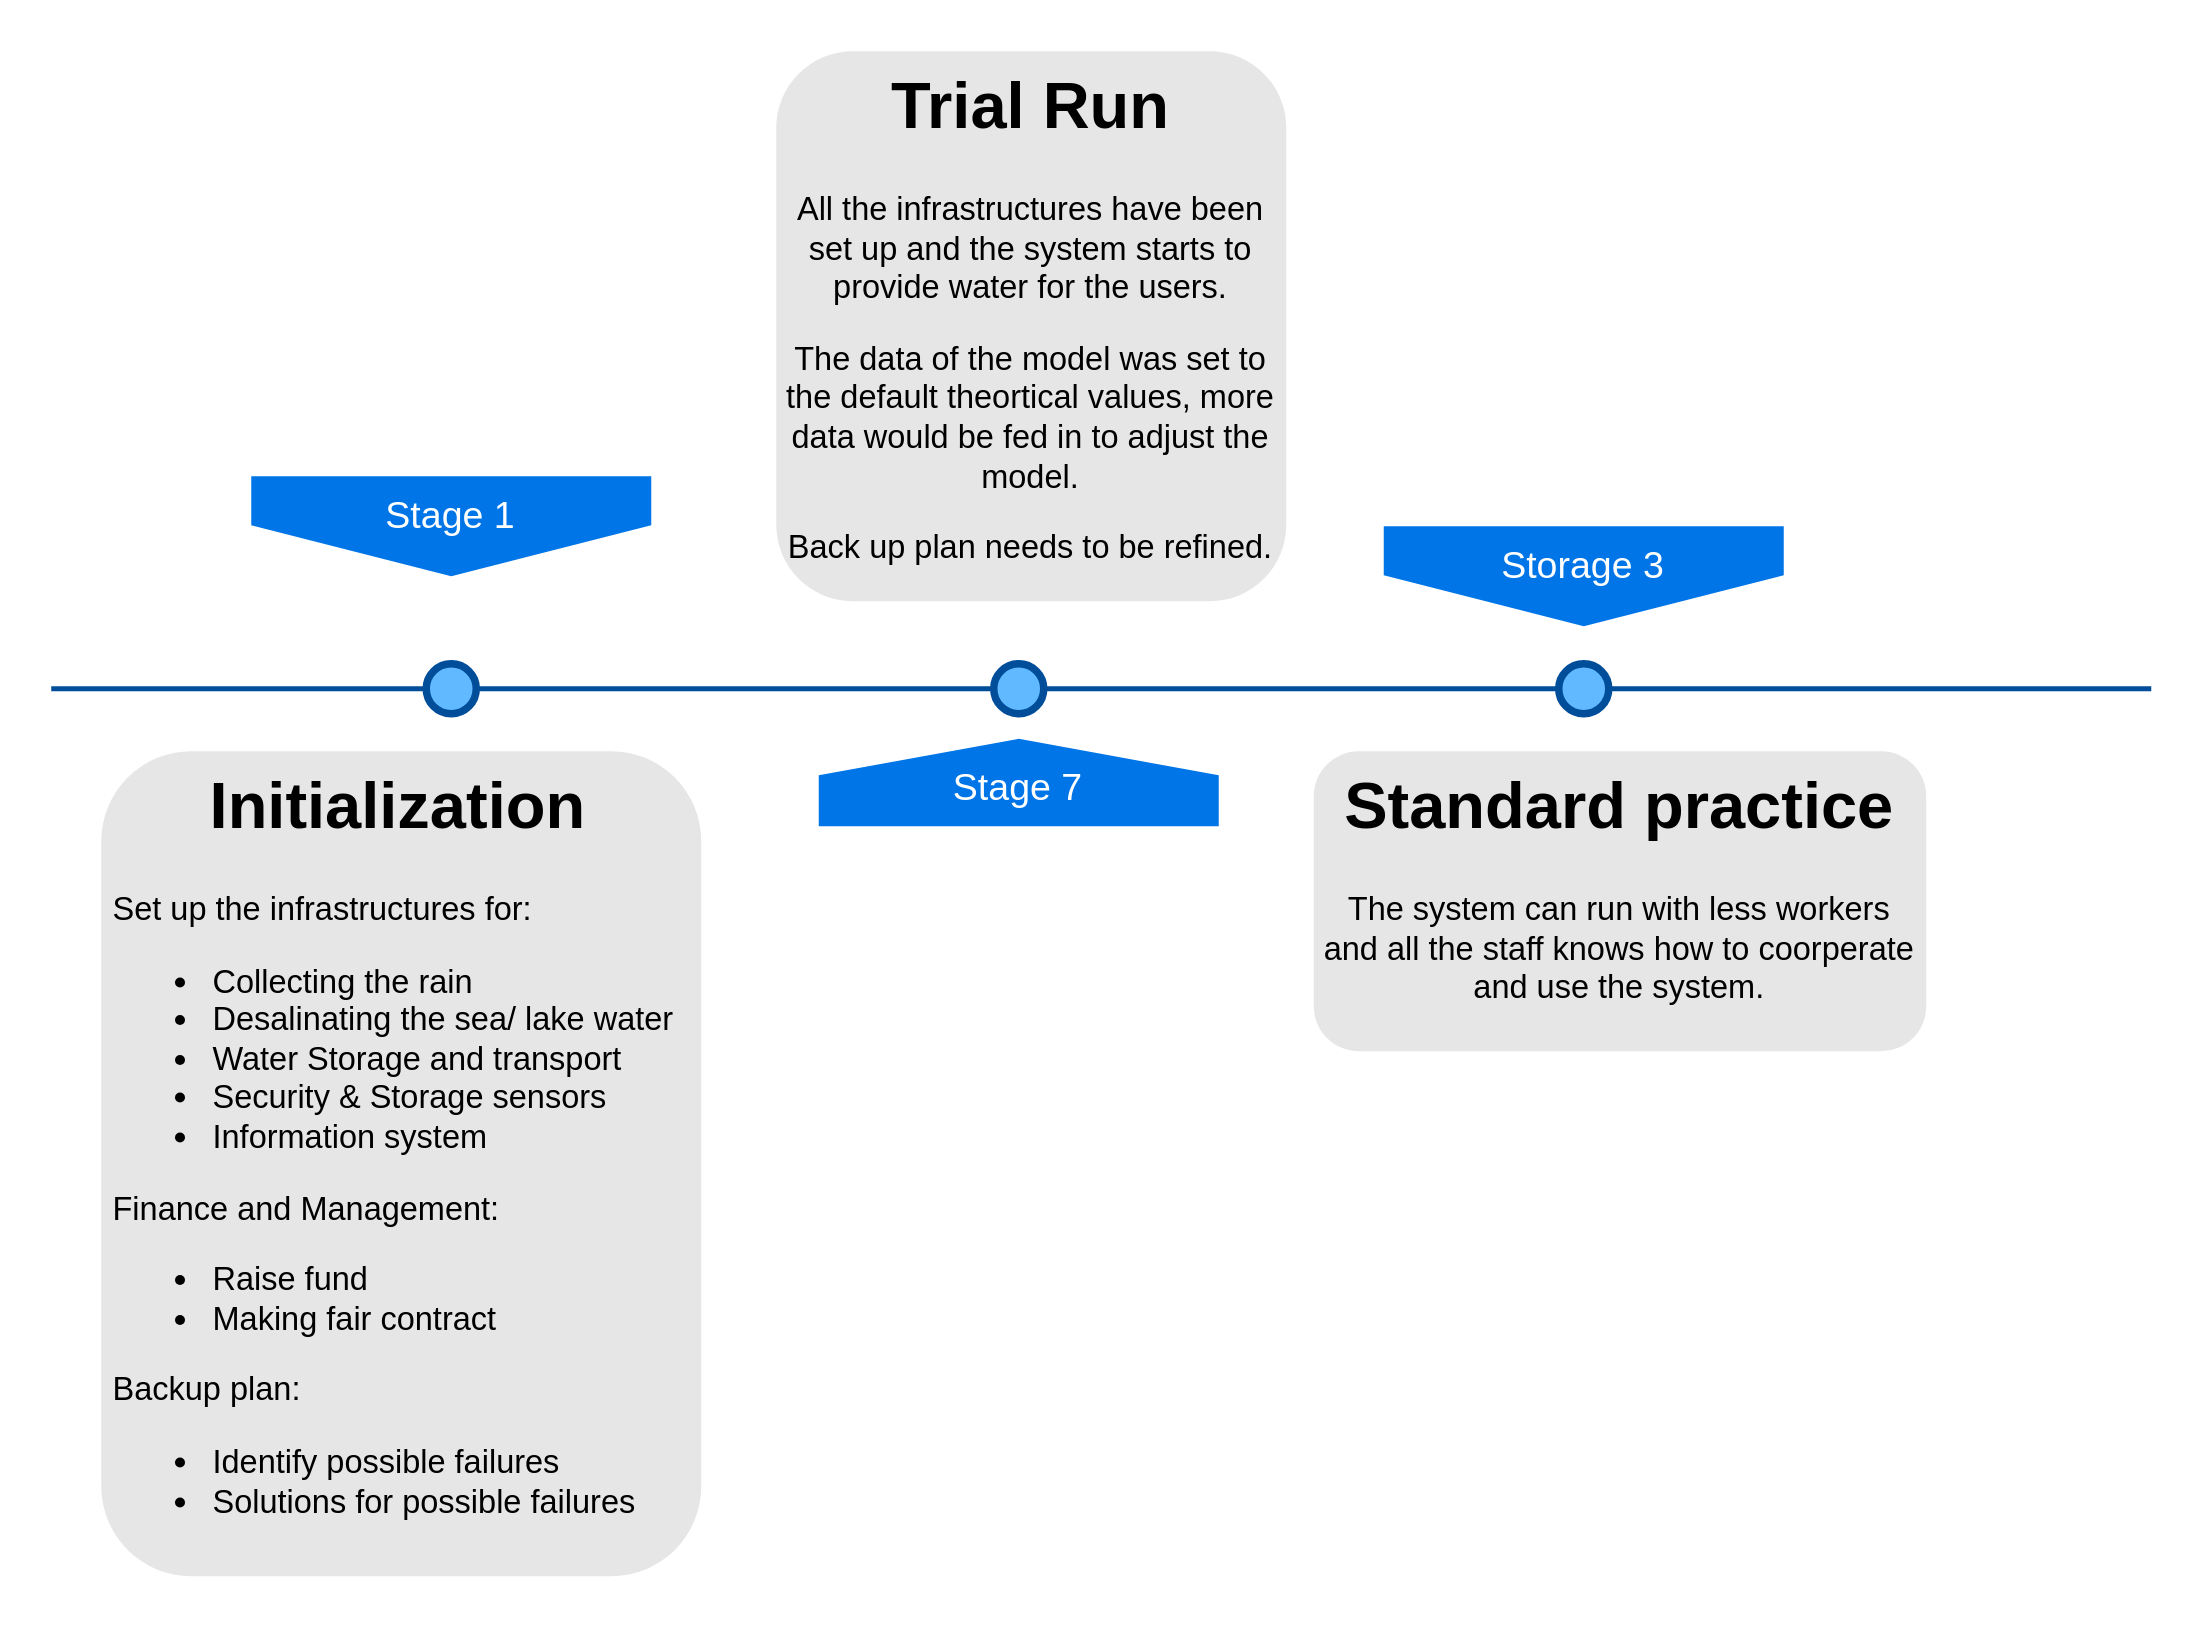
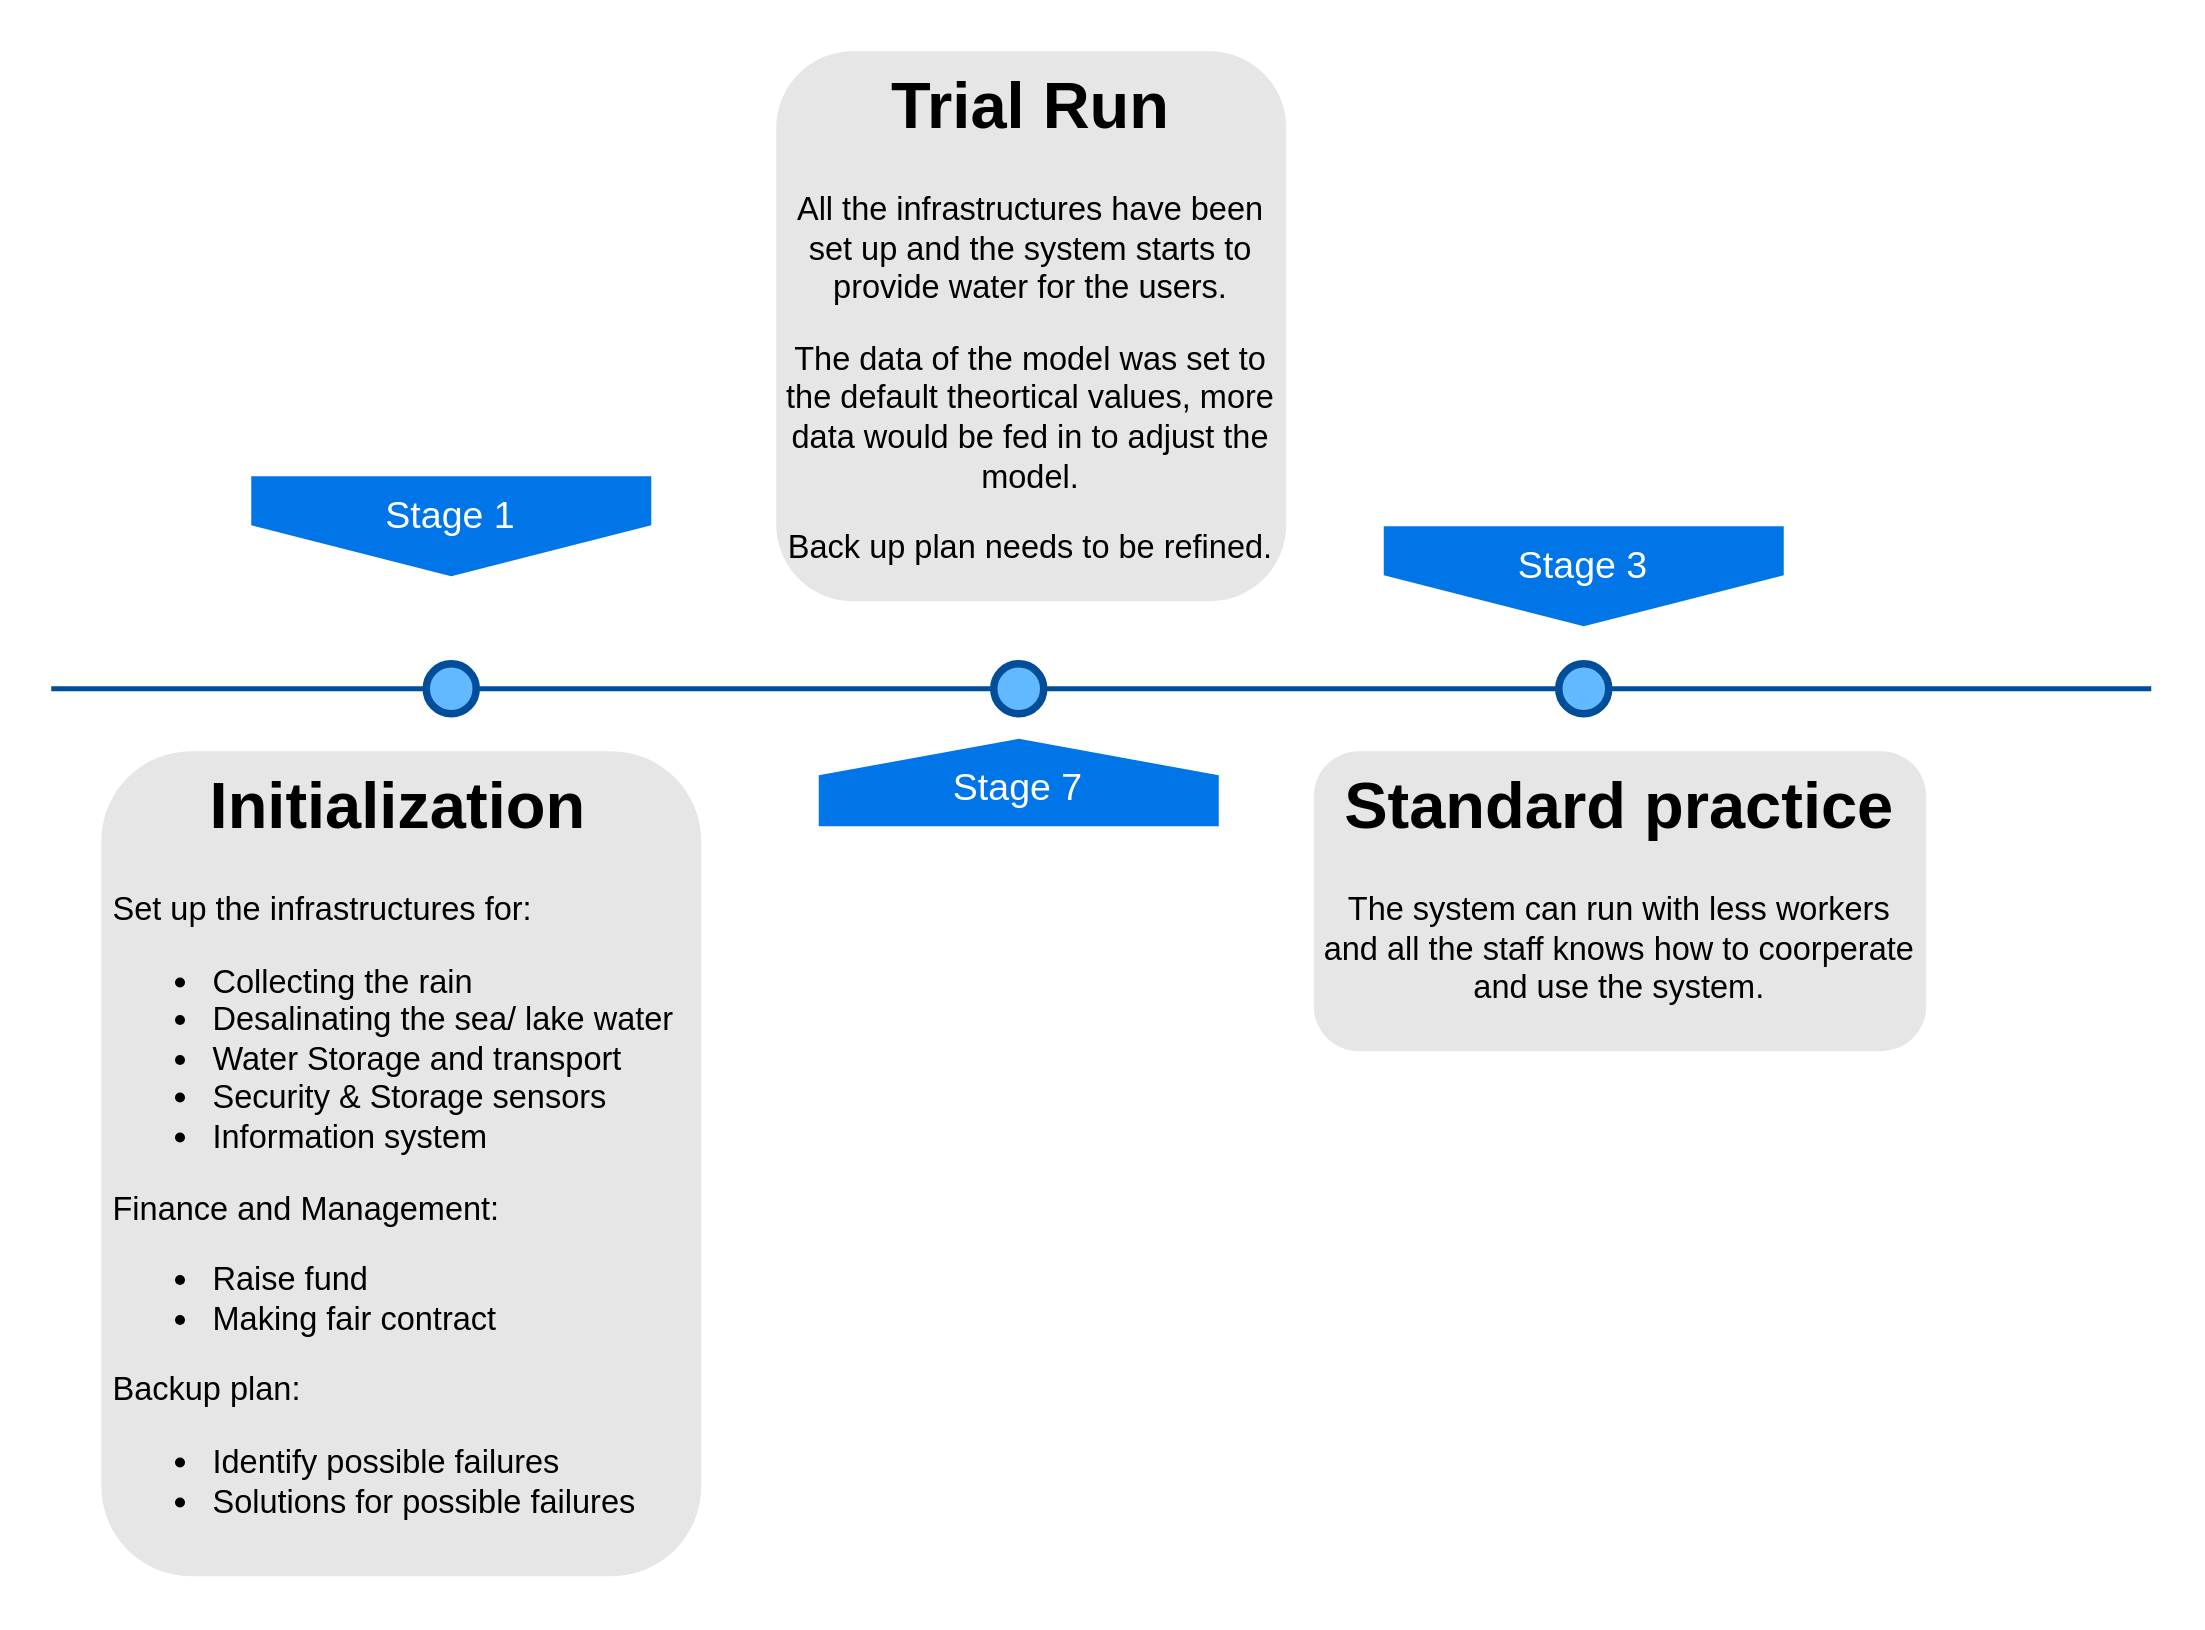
(1584, 566) -> (1584, 566)
